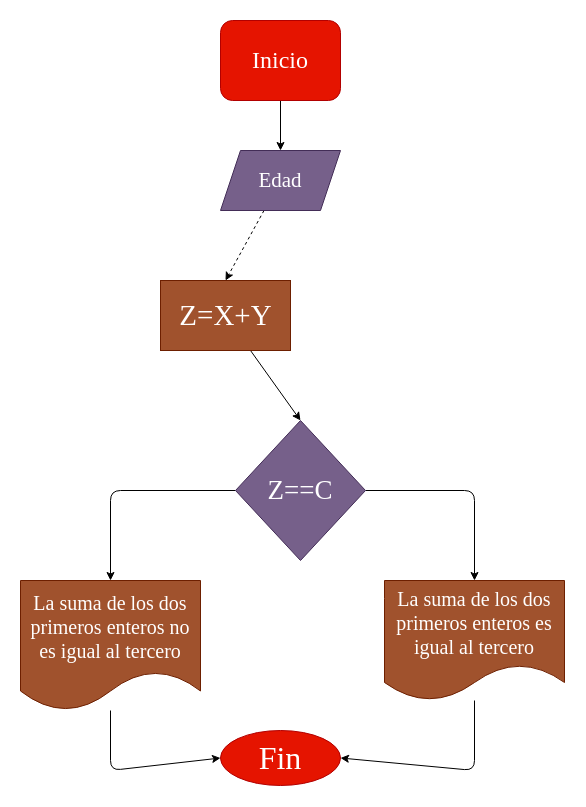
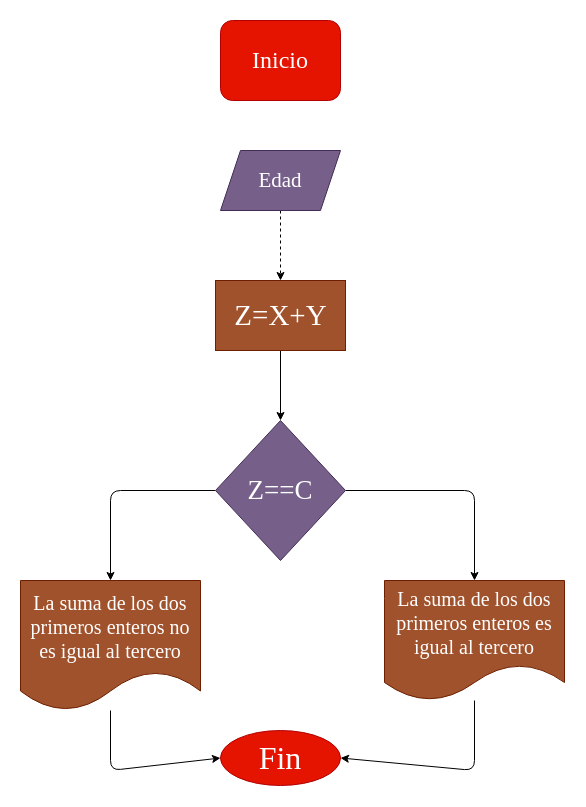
(281, 122) -> none
(226, 316) -> (281, 316)
(301, 491) -> (281, 491)
